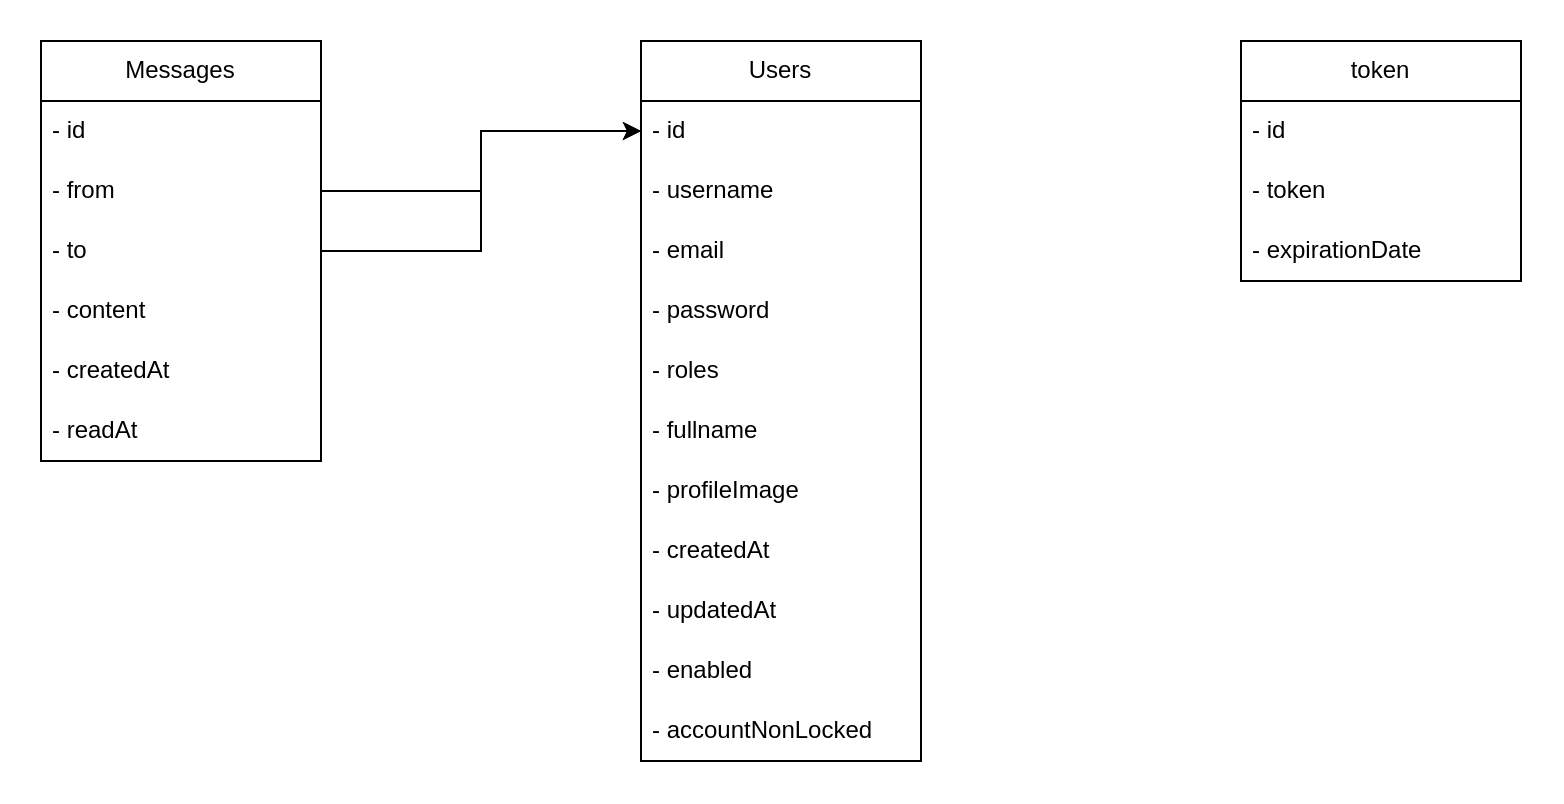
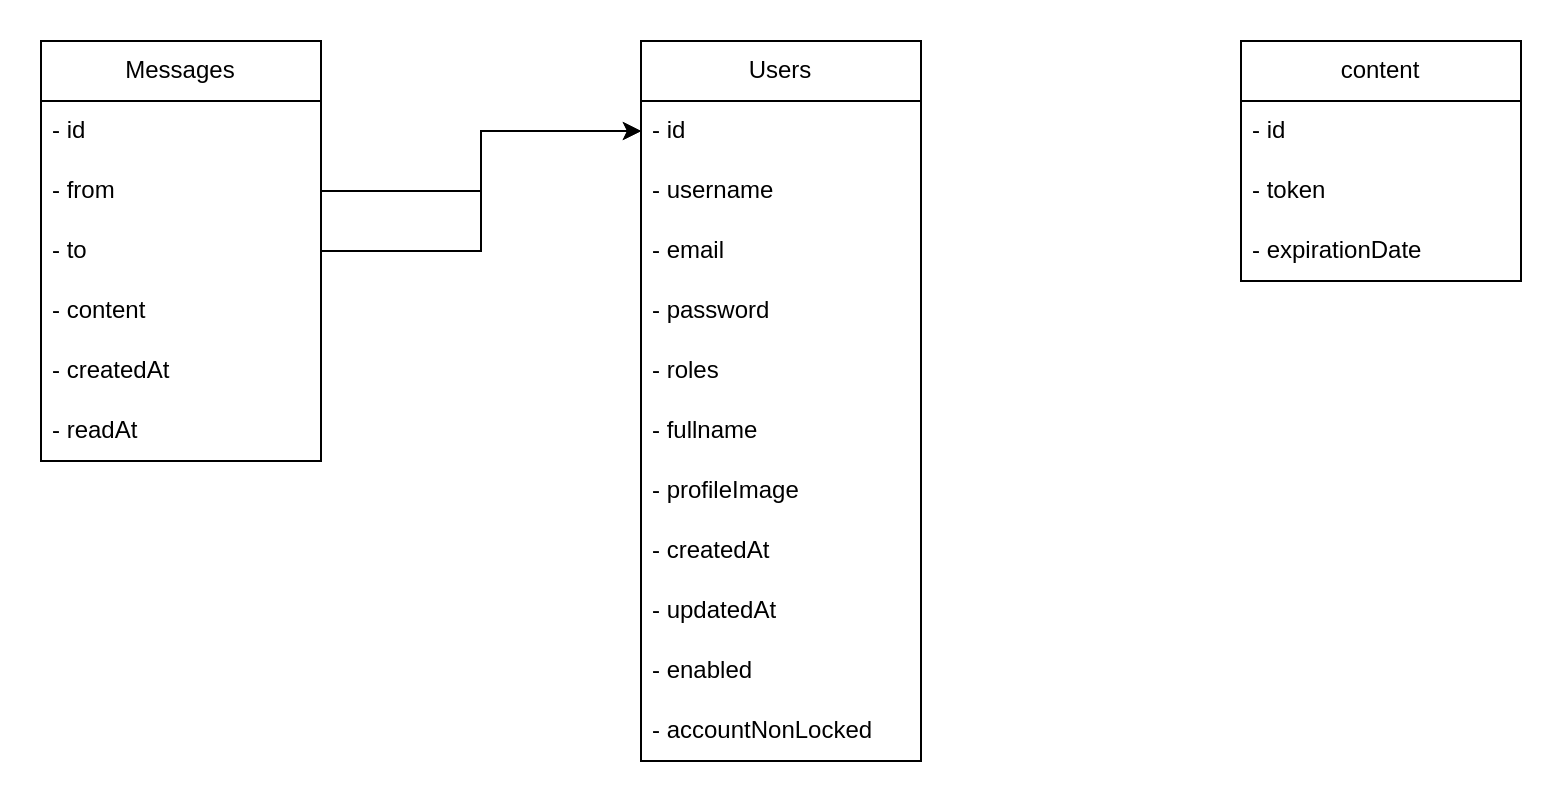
(1381, 71) -> (1381, 71)
